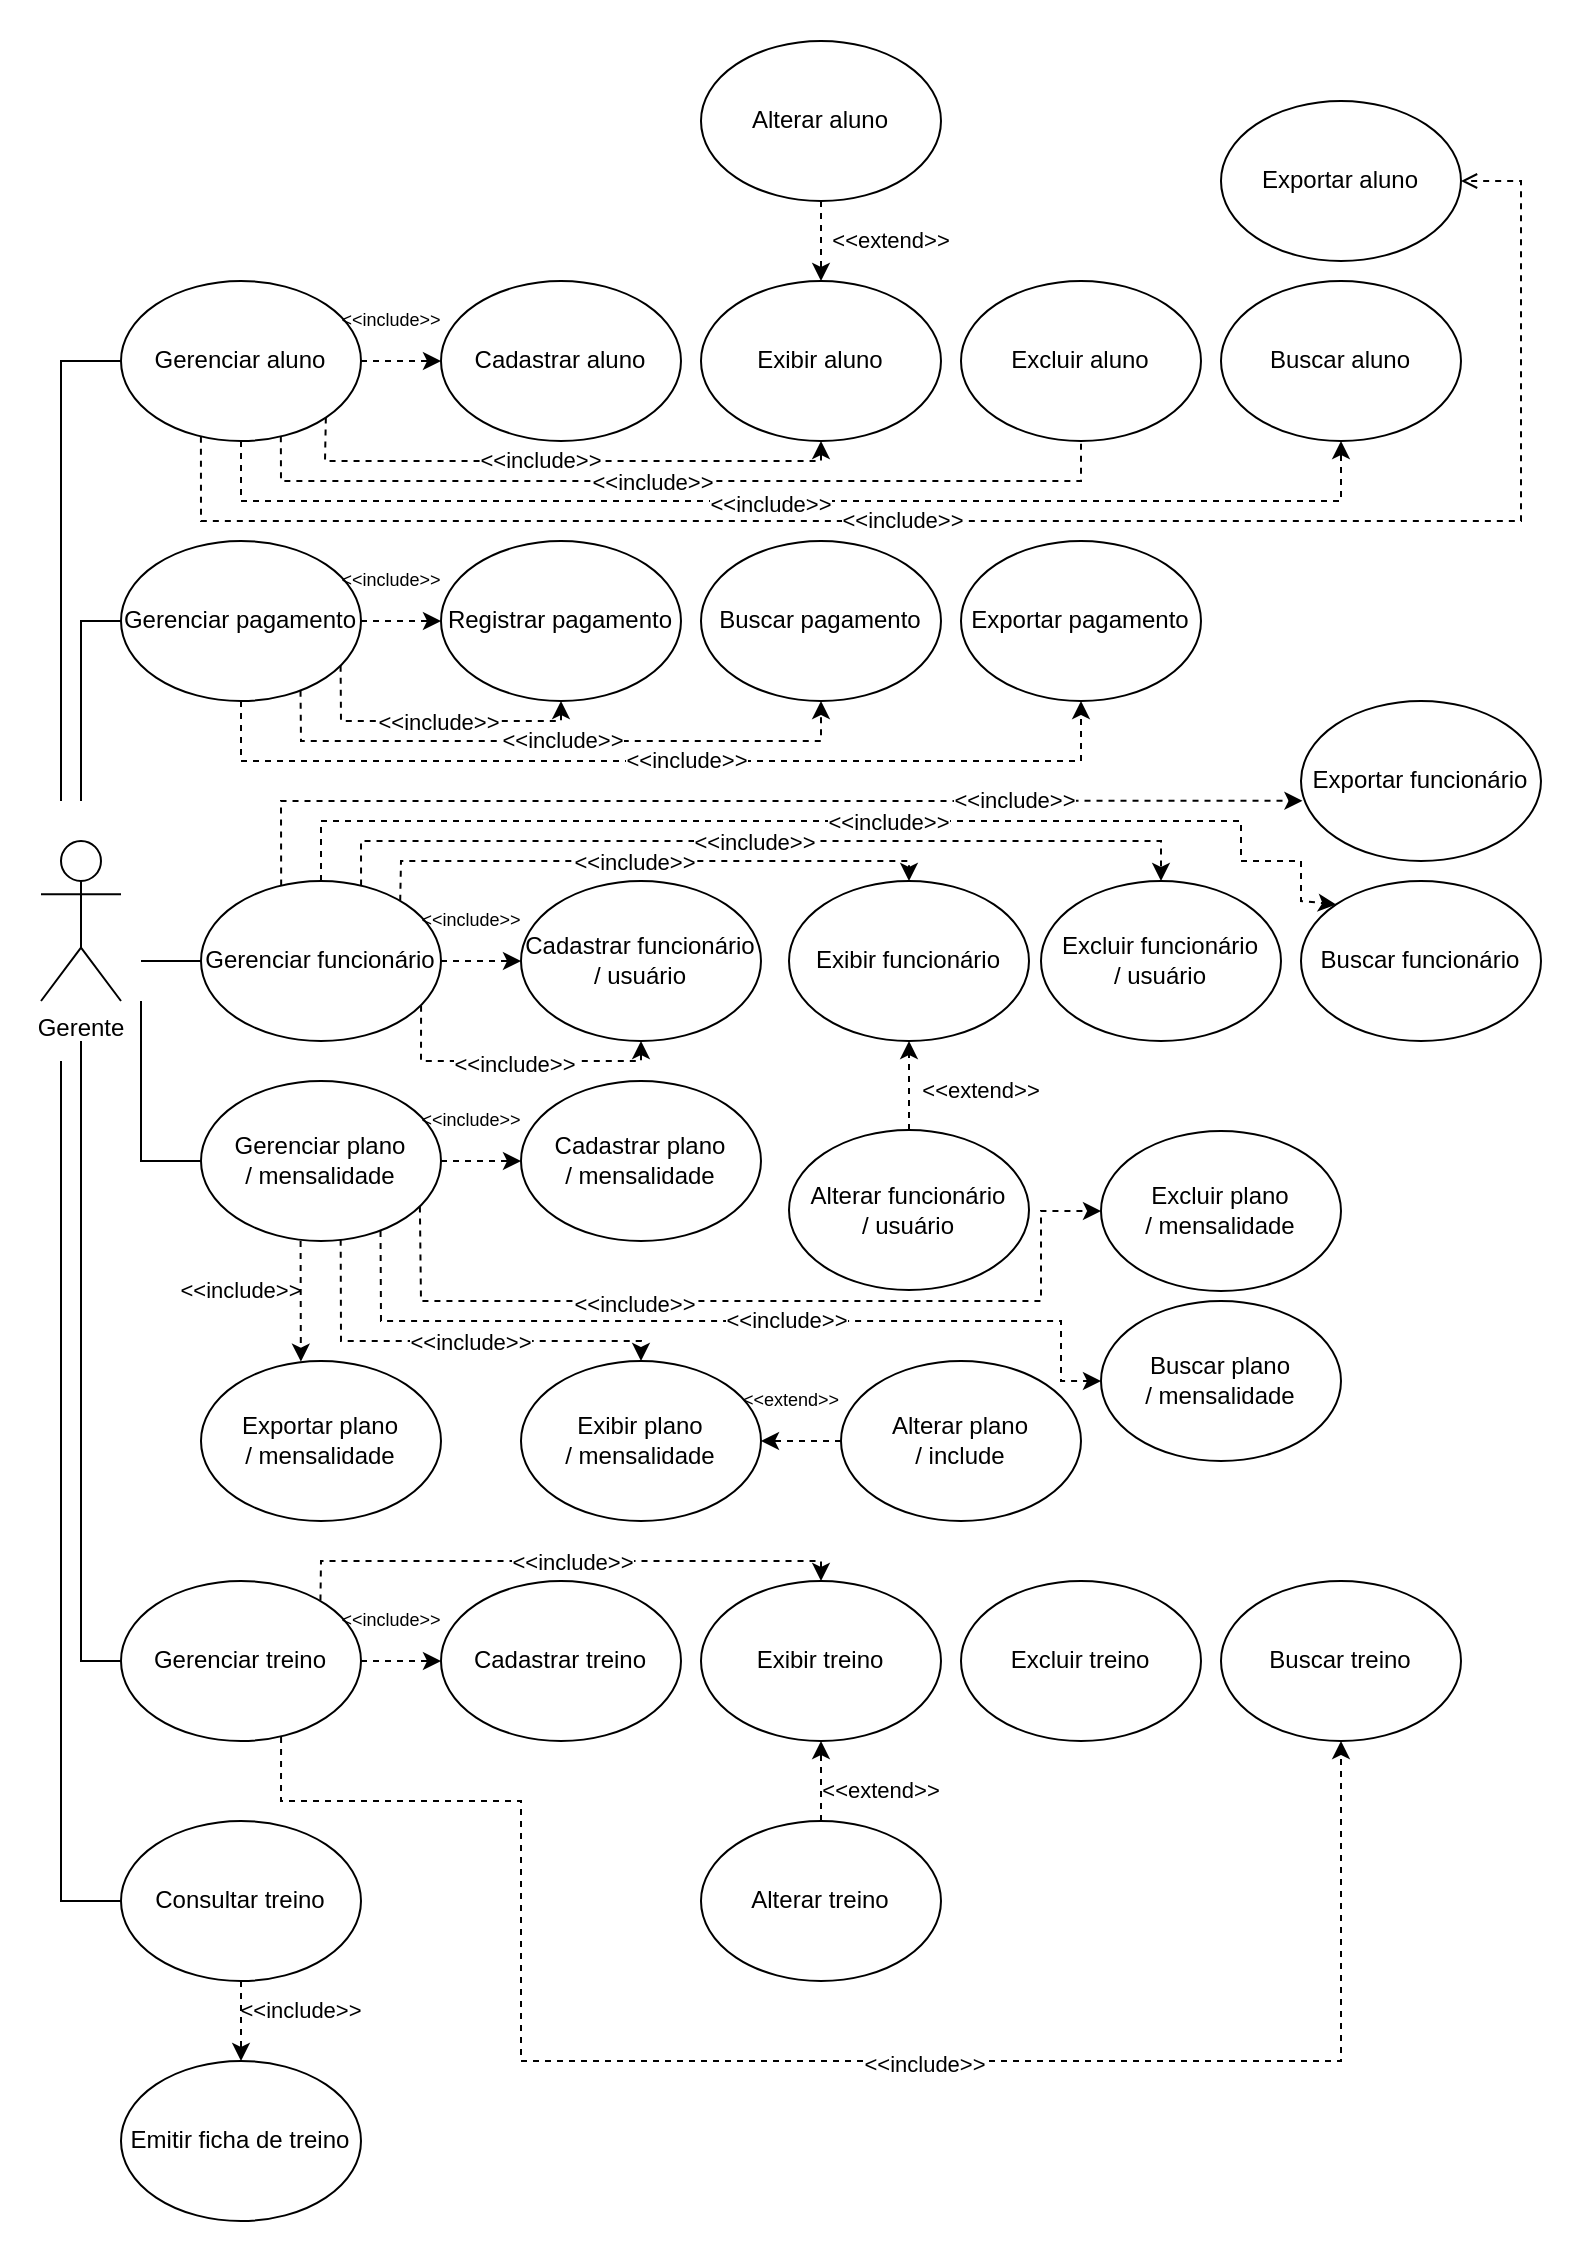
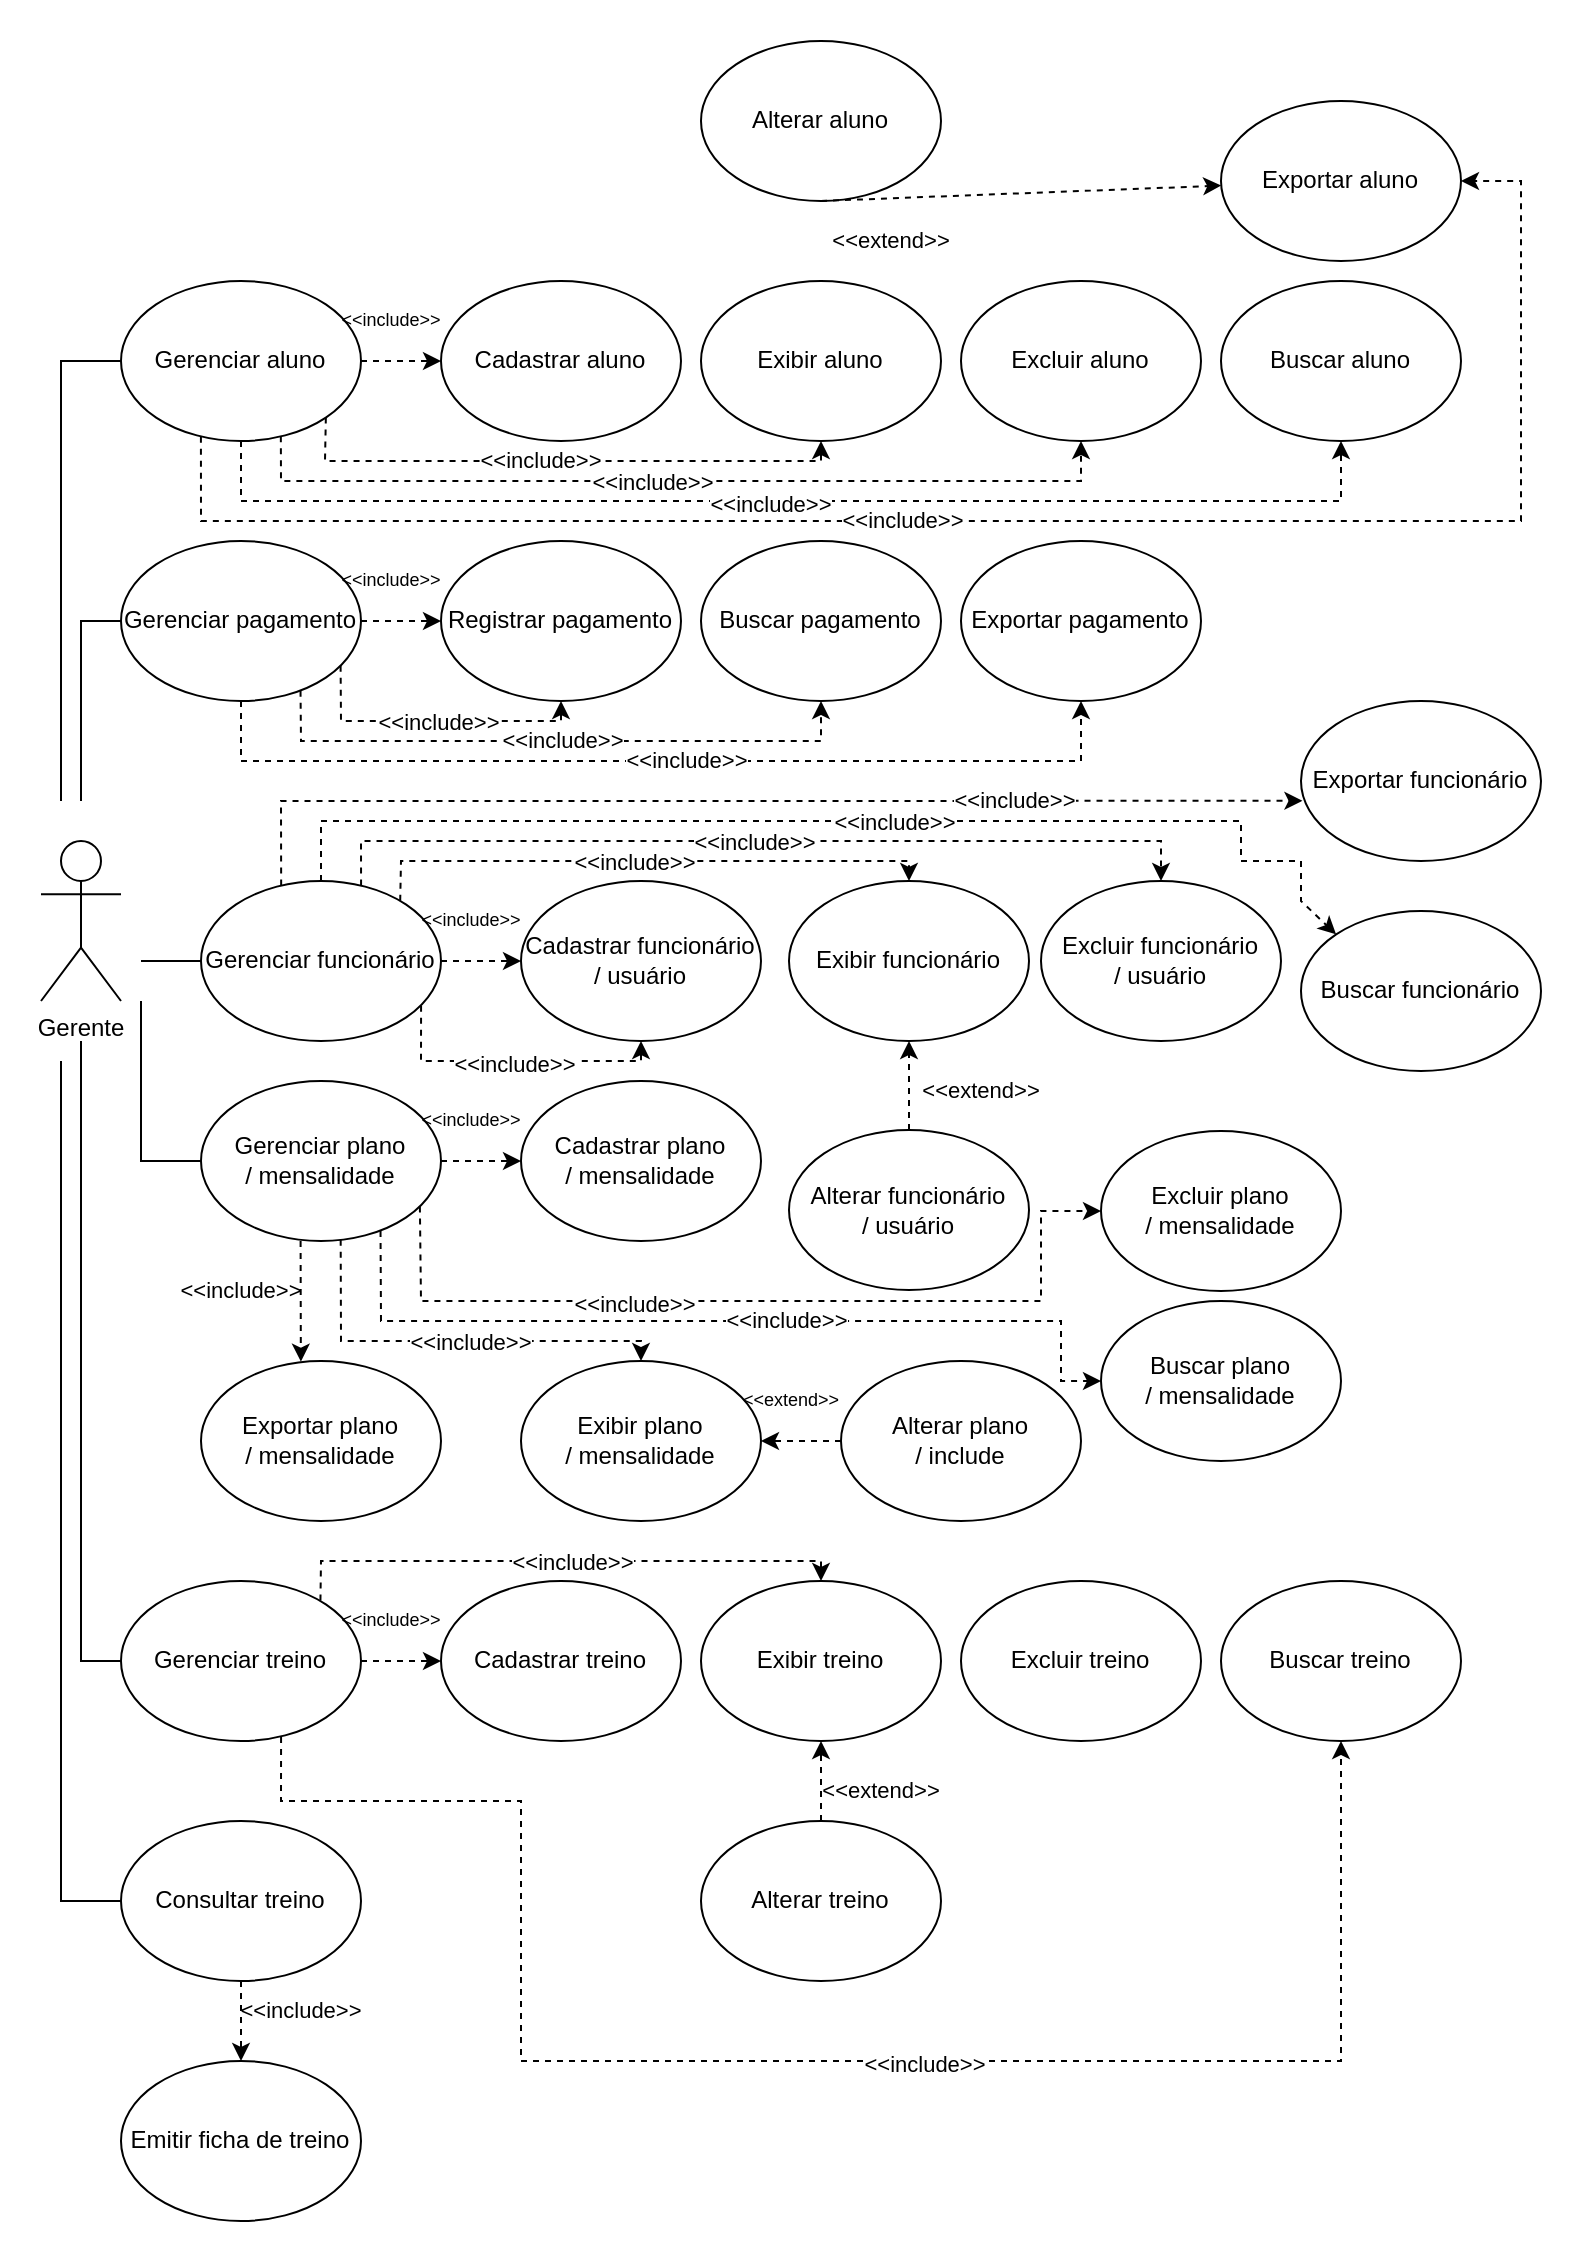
(1472, 181) -> (1476, 181)
(821, 235) -> (1025, 193)
(1081, 449) -> (1081, 456)
(1421, 961) -> (1421, 991)
